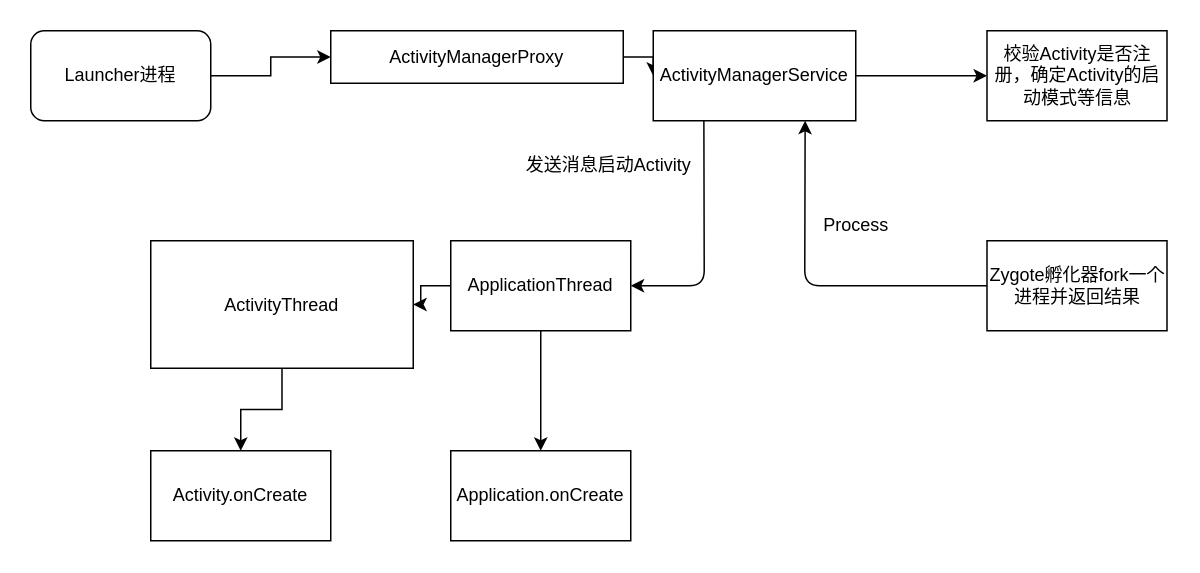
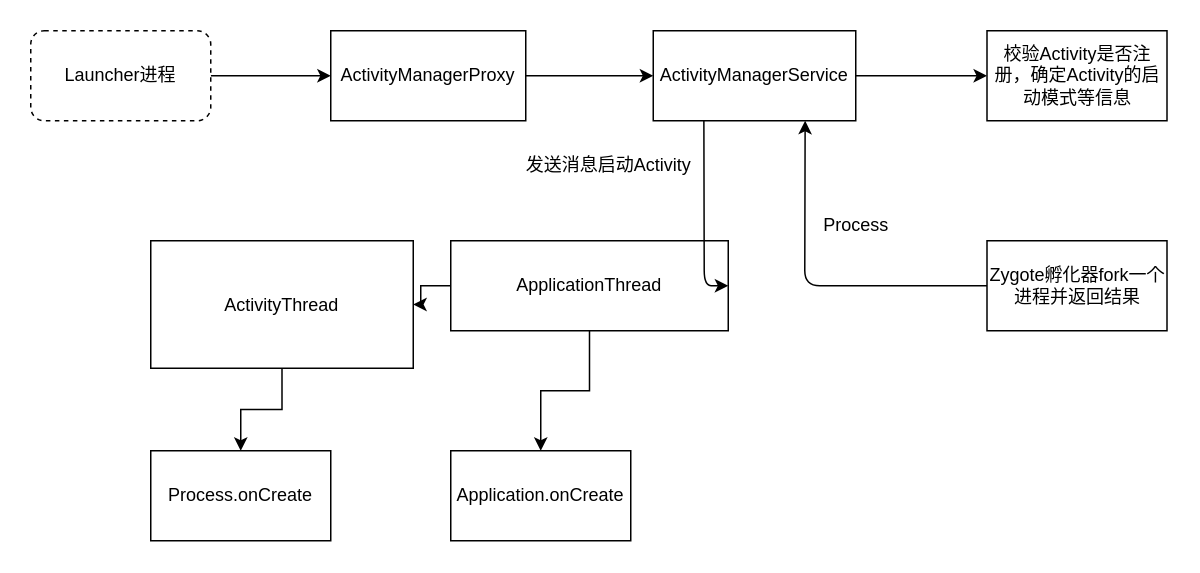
(477, 57) -> (428, 76)
(121, 76) -> (121, 76)
(541, 286) -> (590, 286)
(241, 496) -> (241, 496)
